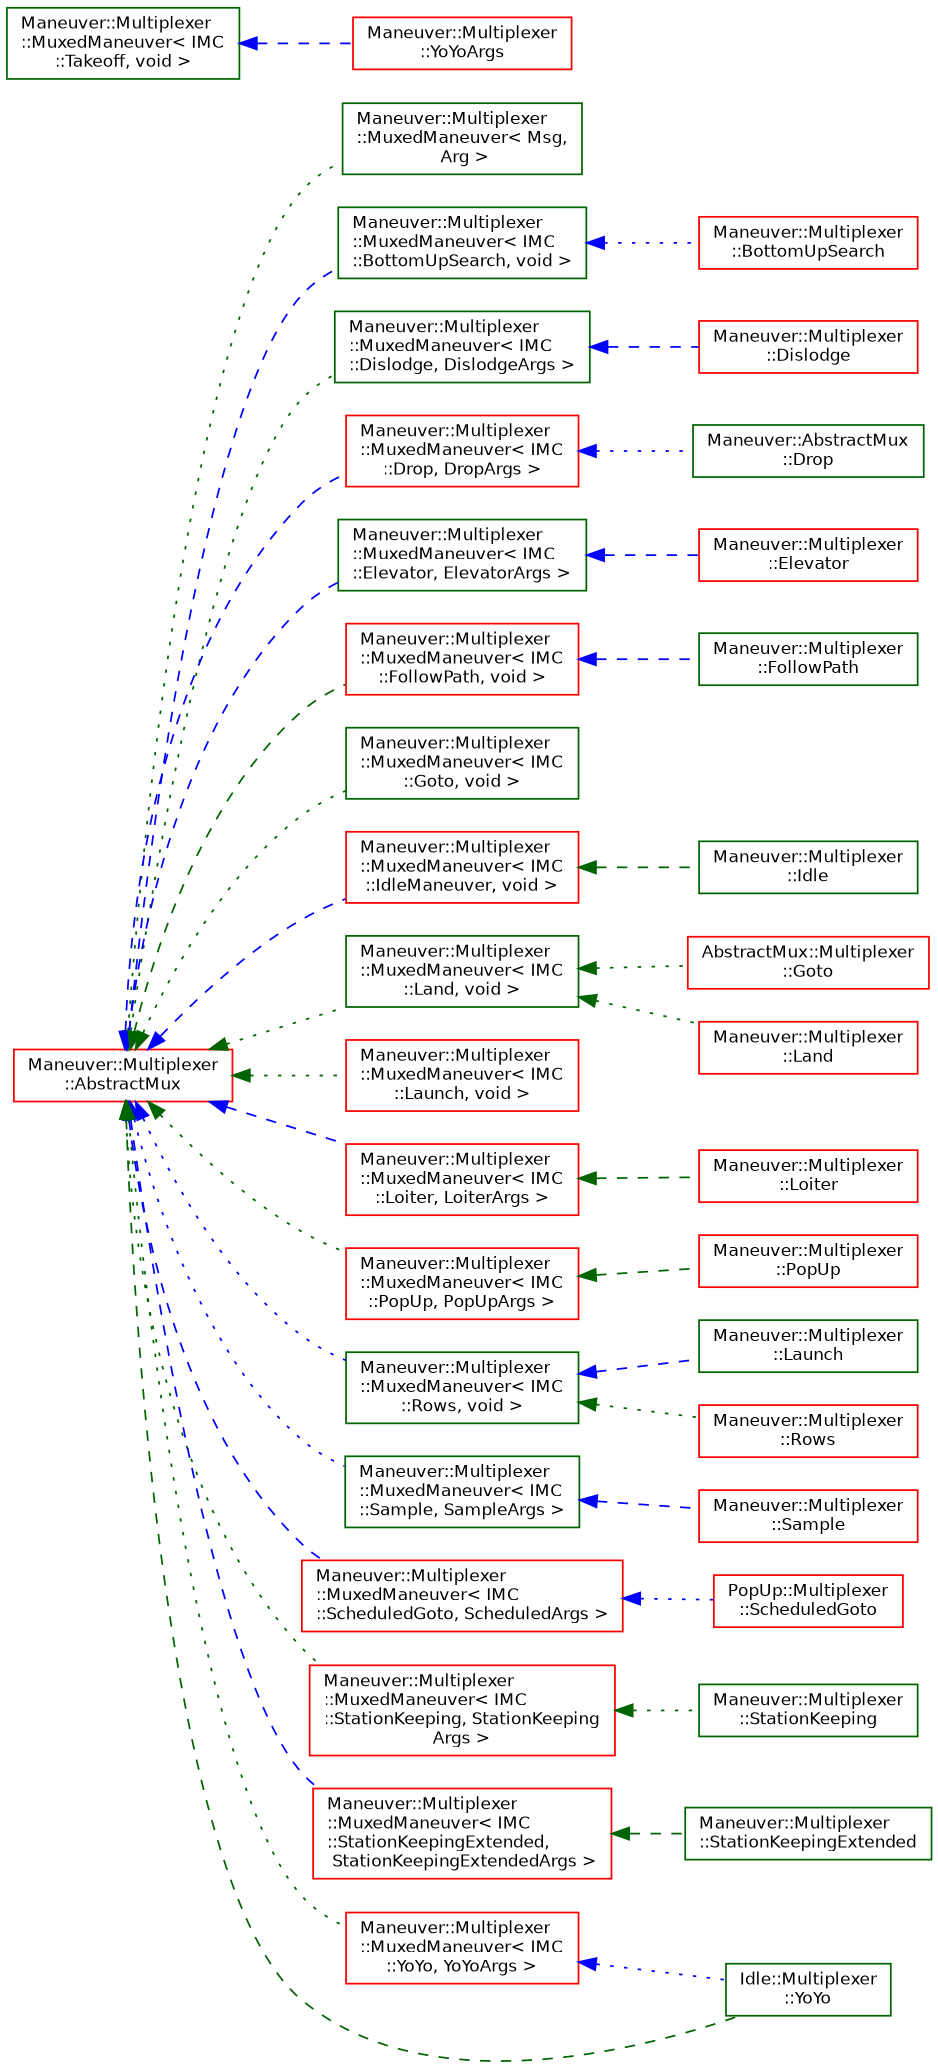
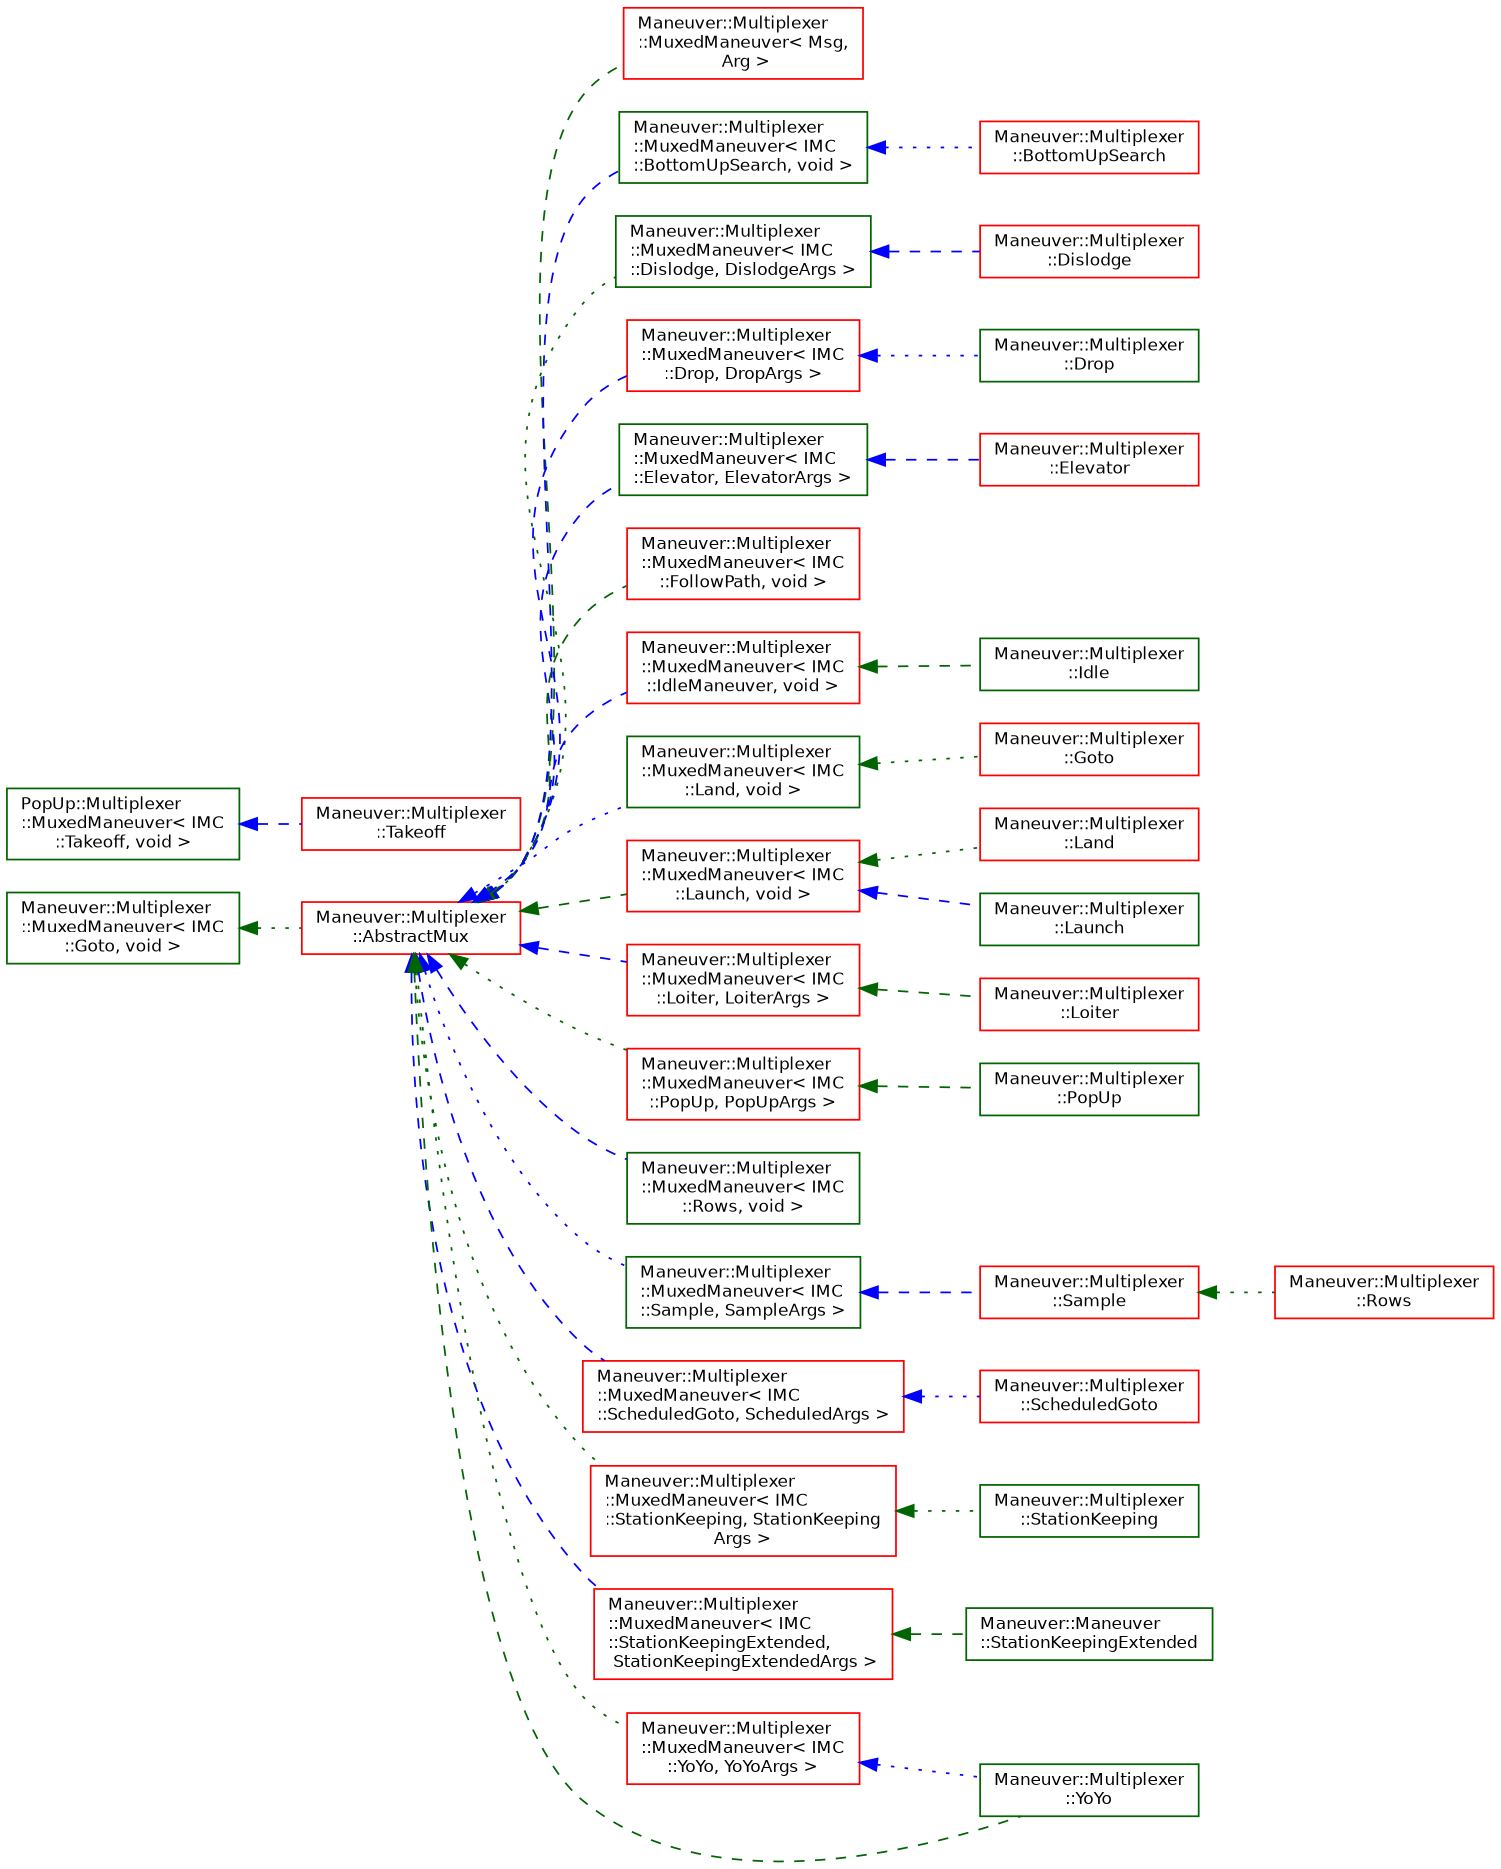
(123, 43) -> (123, 824)
(462, 43) -> (411, 824)
(462, 139) -> (743, 43)
(808, 451) -> (1089, 356)
(181, 577) -> (541, 276)
(808, 659) -> none
(225, 894) -> (280, 928)
(808, 963) -> (1089, 749)
(647, 1012) -> (928, 854)
(286, 1026) -> (549, 845)
(298, 1075) -> (583, 901)
(225, 1257) -> (518, 1079)
(808, 1261) -> (1089, 1089)
(647, 1365) -> (928, 899)
(647, 1411) -> (1246, 1292)
(808, 1601) -> (1089, 1396)
(808, 1834) -> (1089, 1634)
(808, 1990) -> (1089, 1790)
